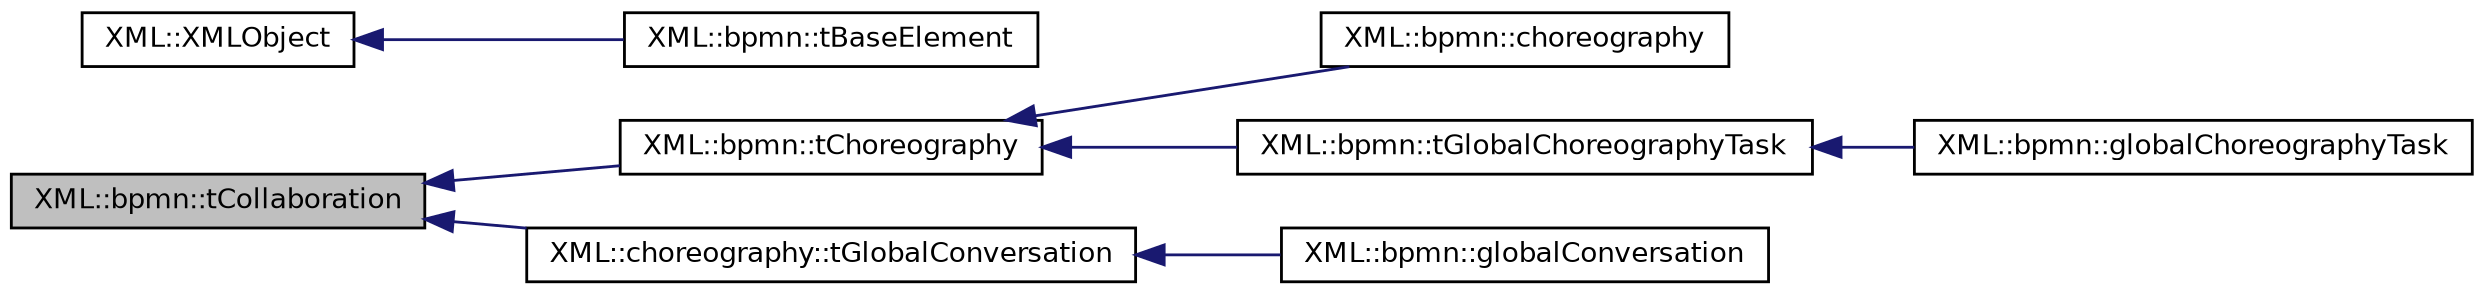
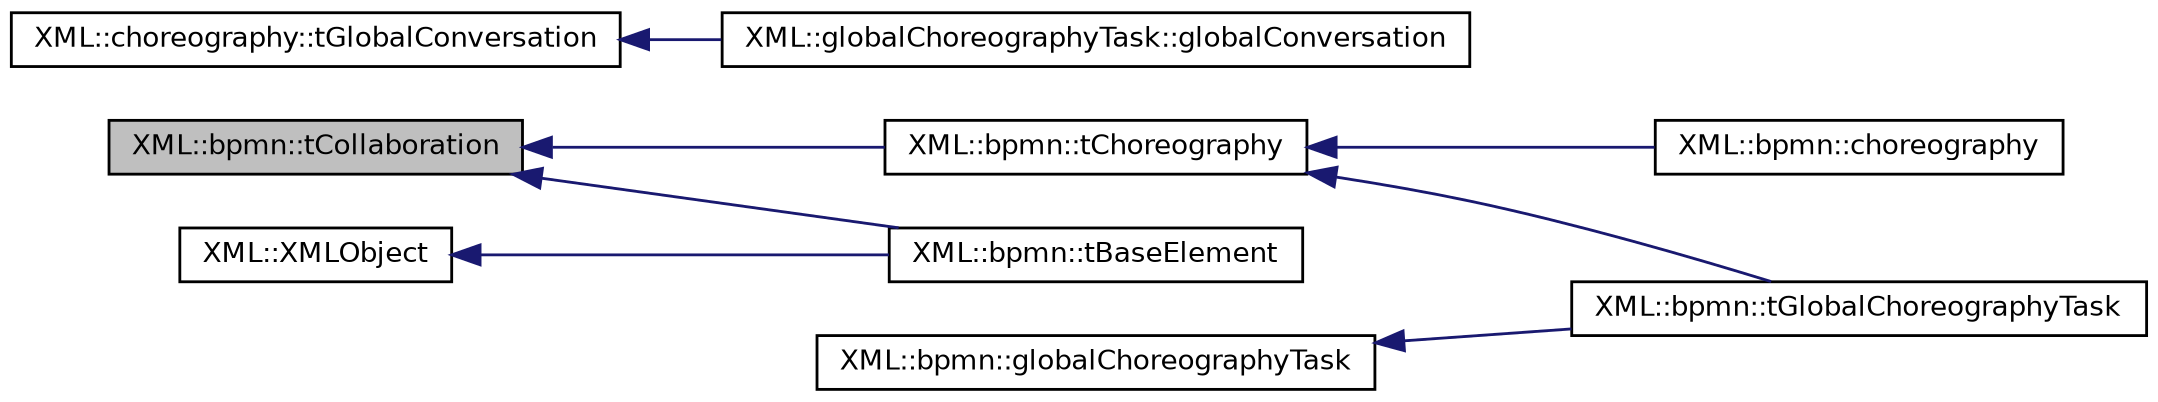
(1878, 147) -> (1488, 335)
(490, 225) -> (720, 203)
(1525, 255) -> (1096, 40)
